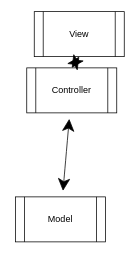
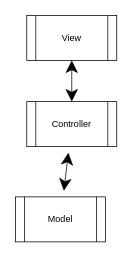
(79, 34) -> (72, 38)
(72, 90) -> (72, 124)
